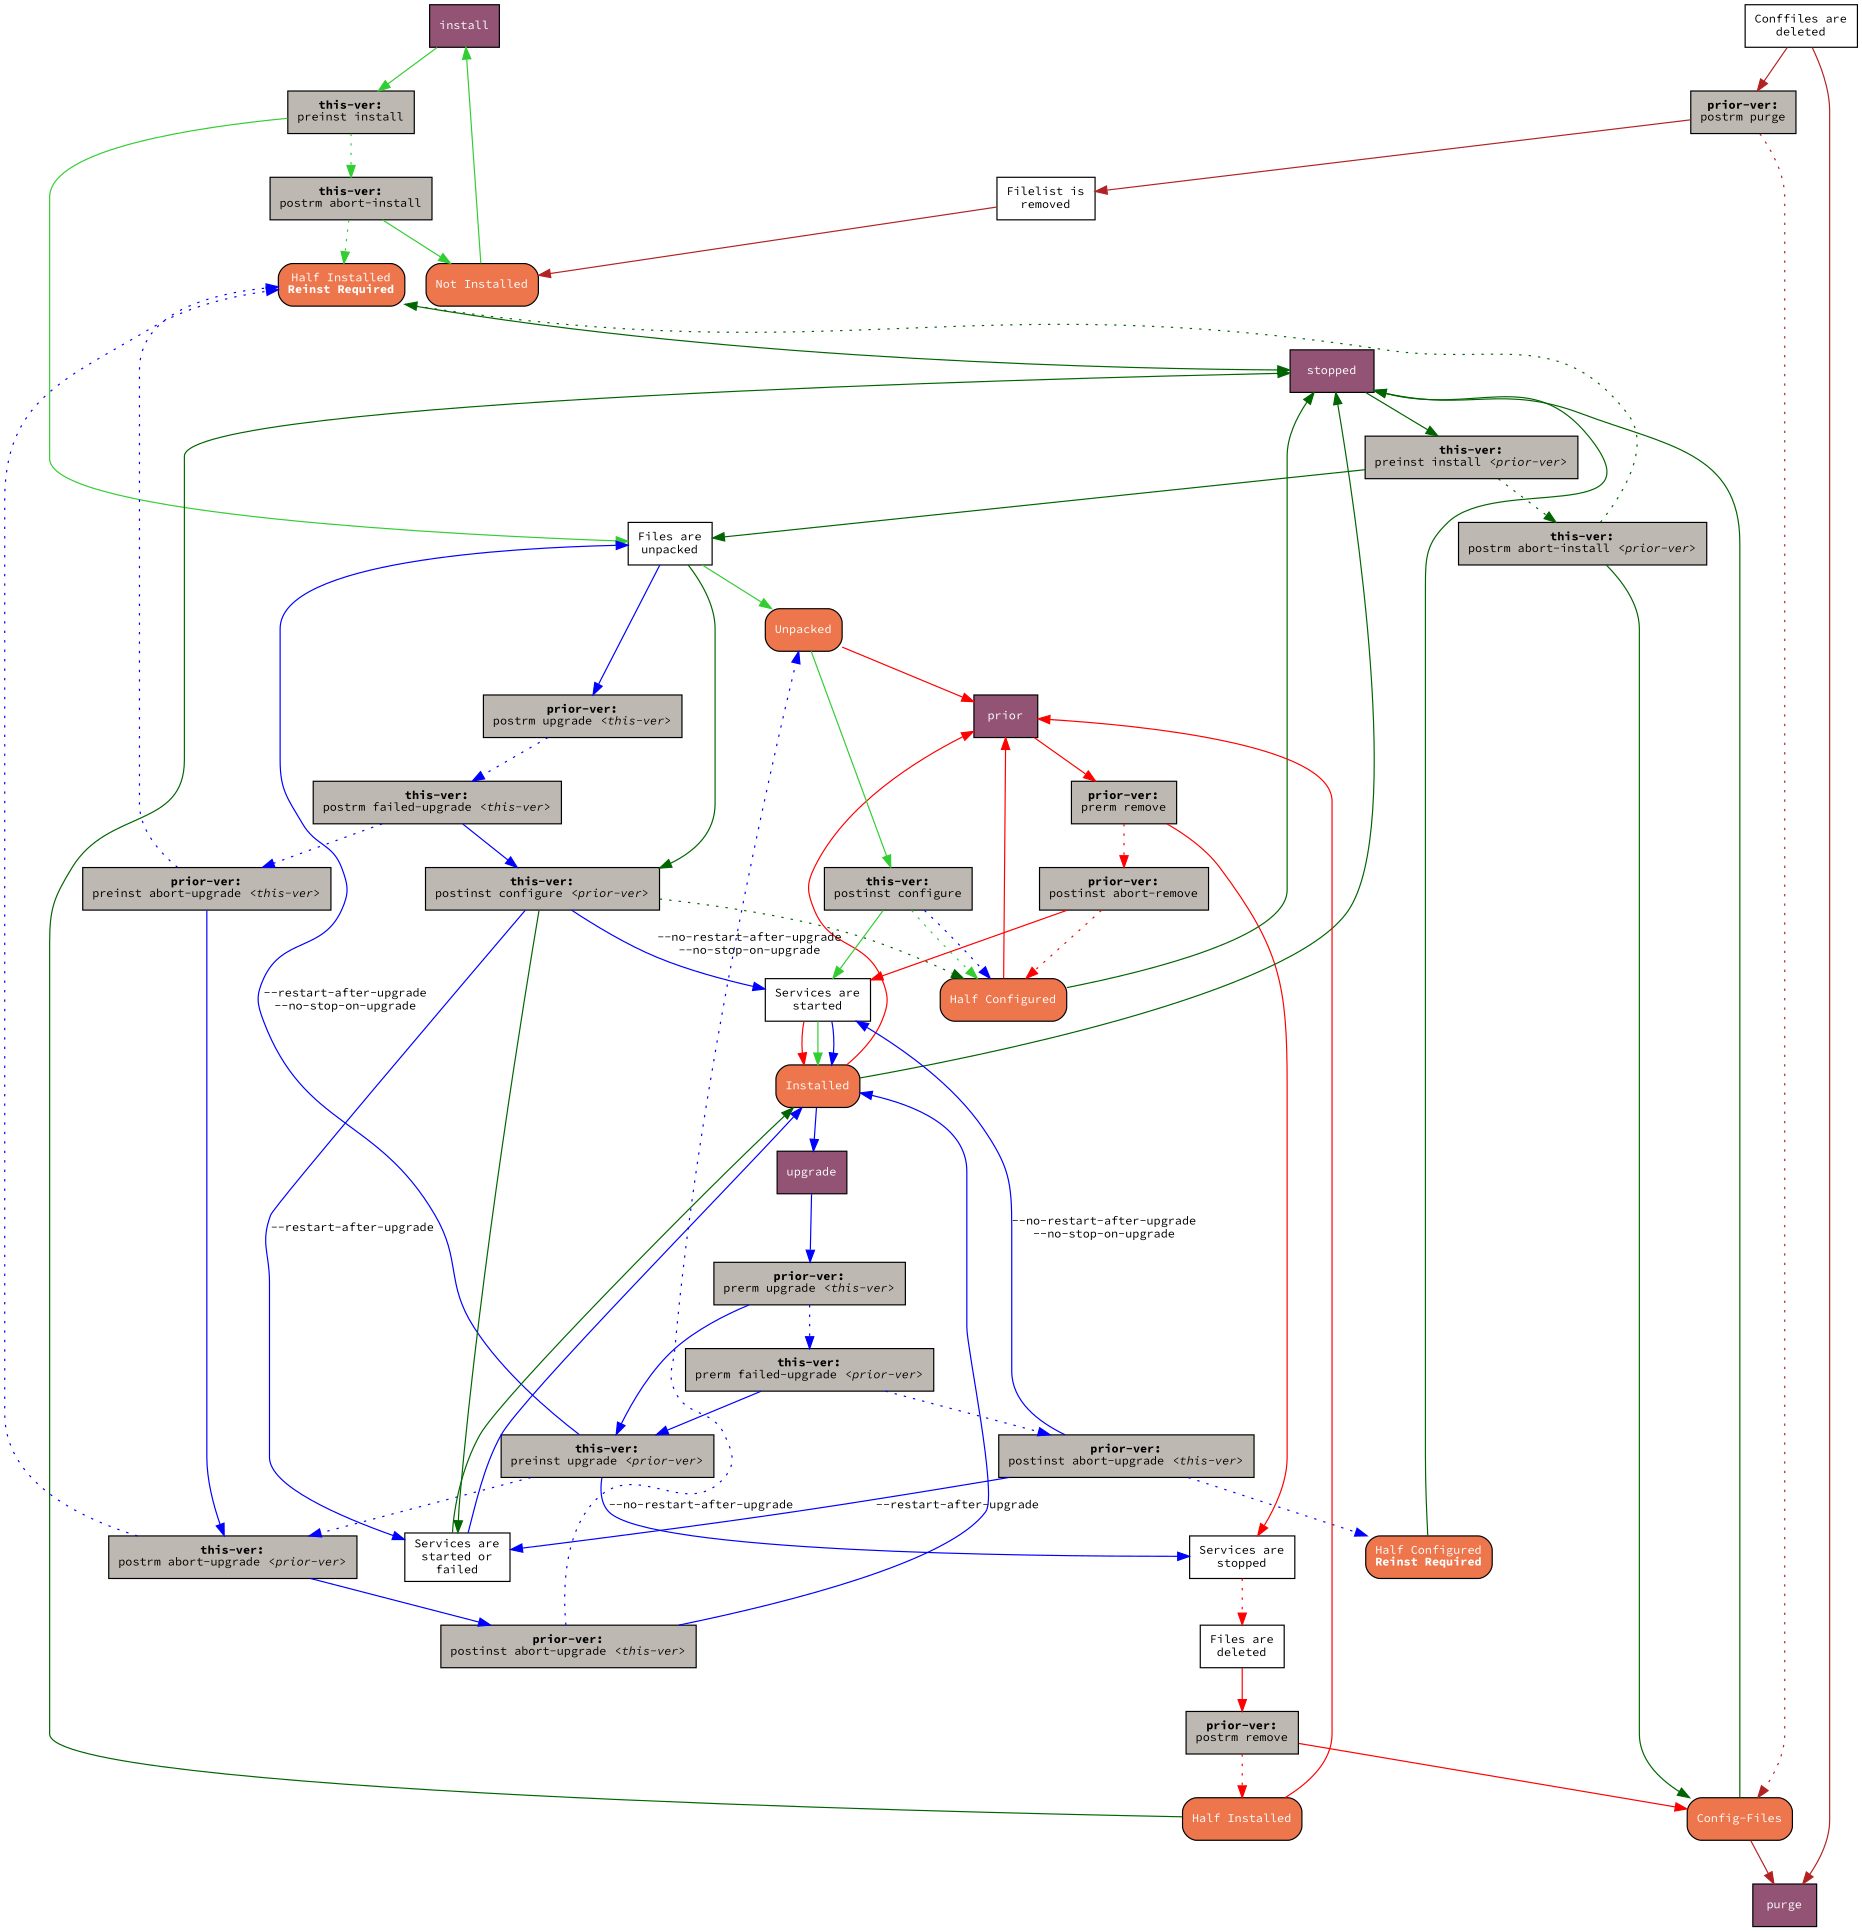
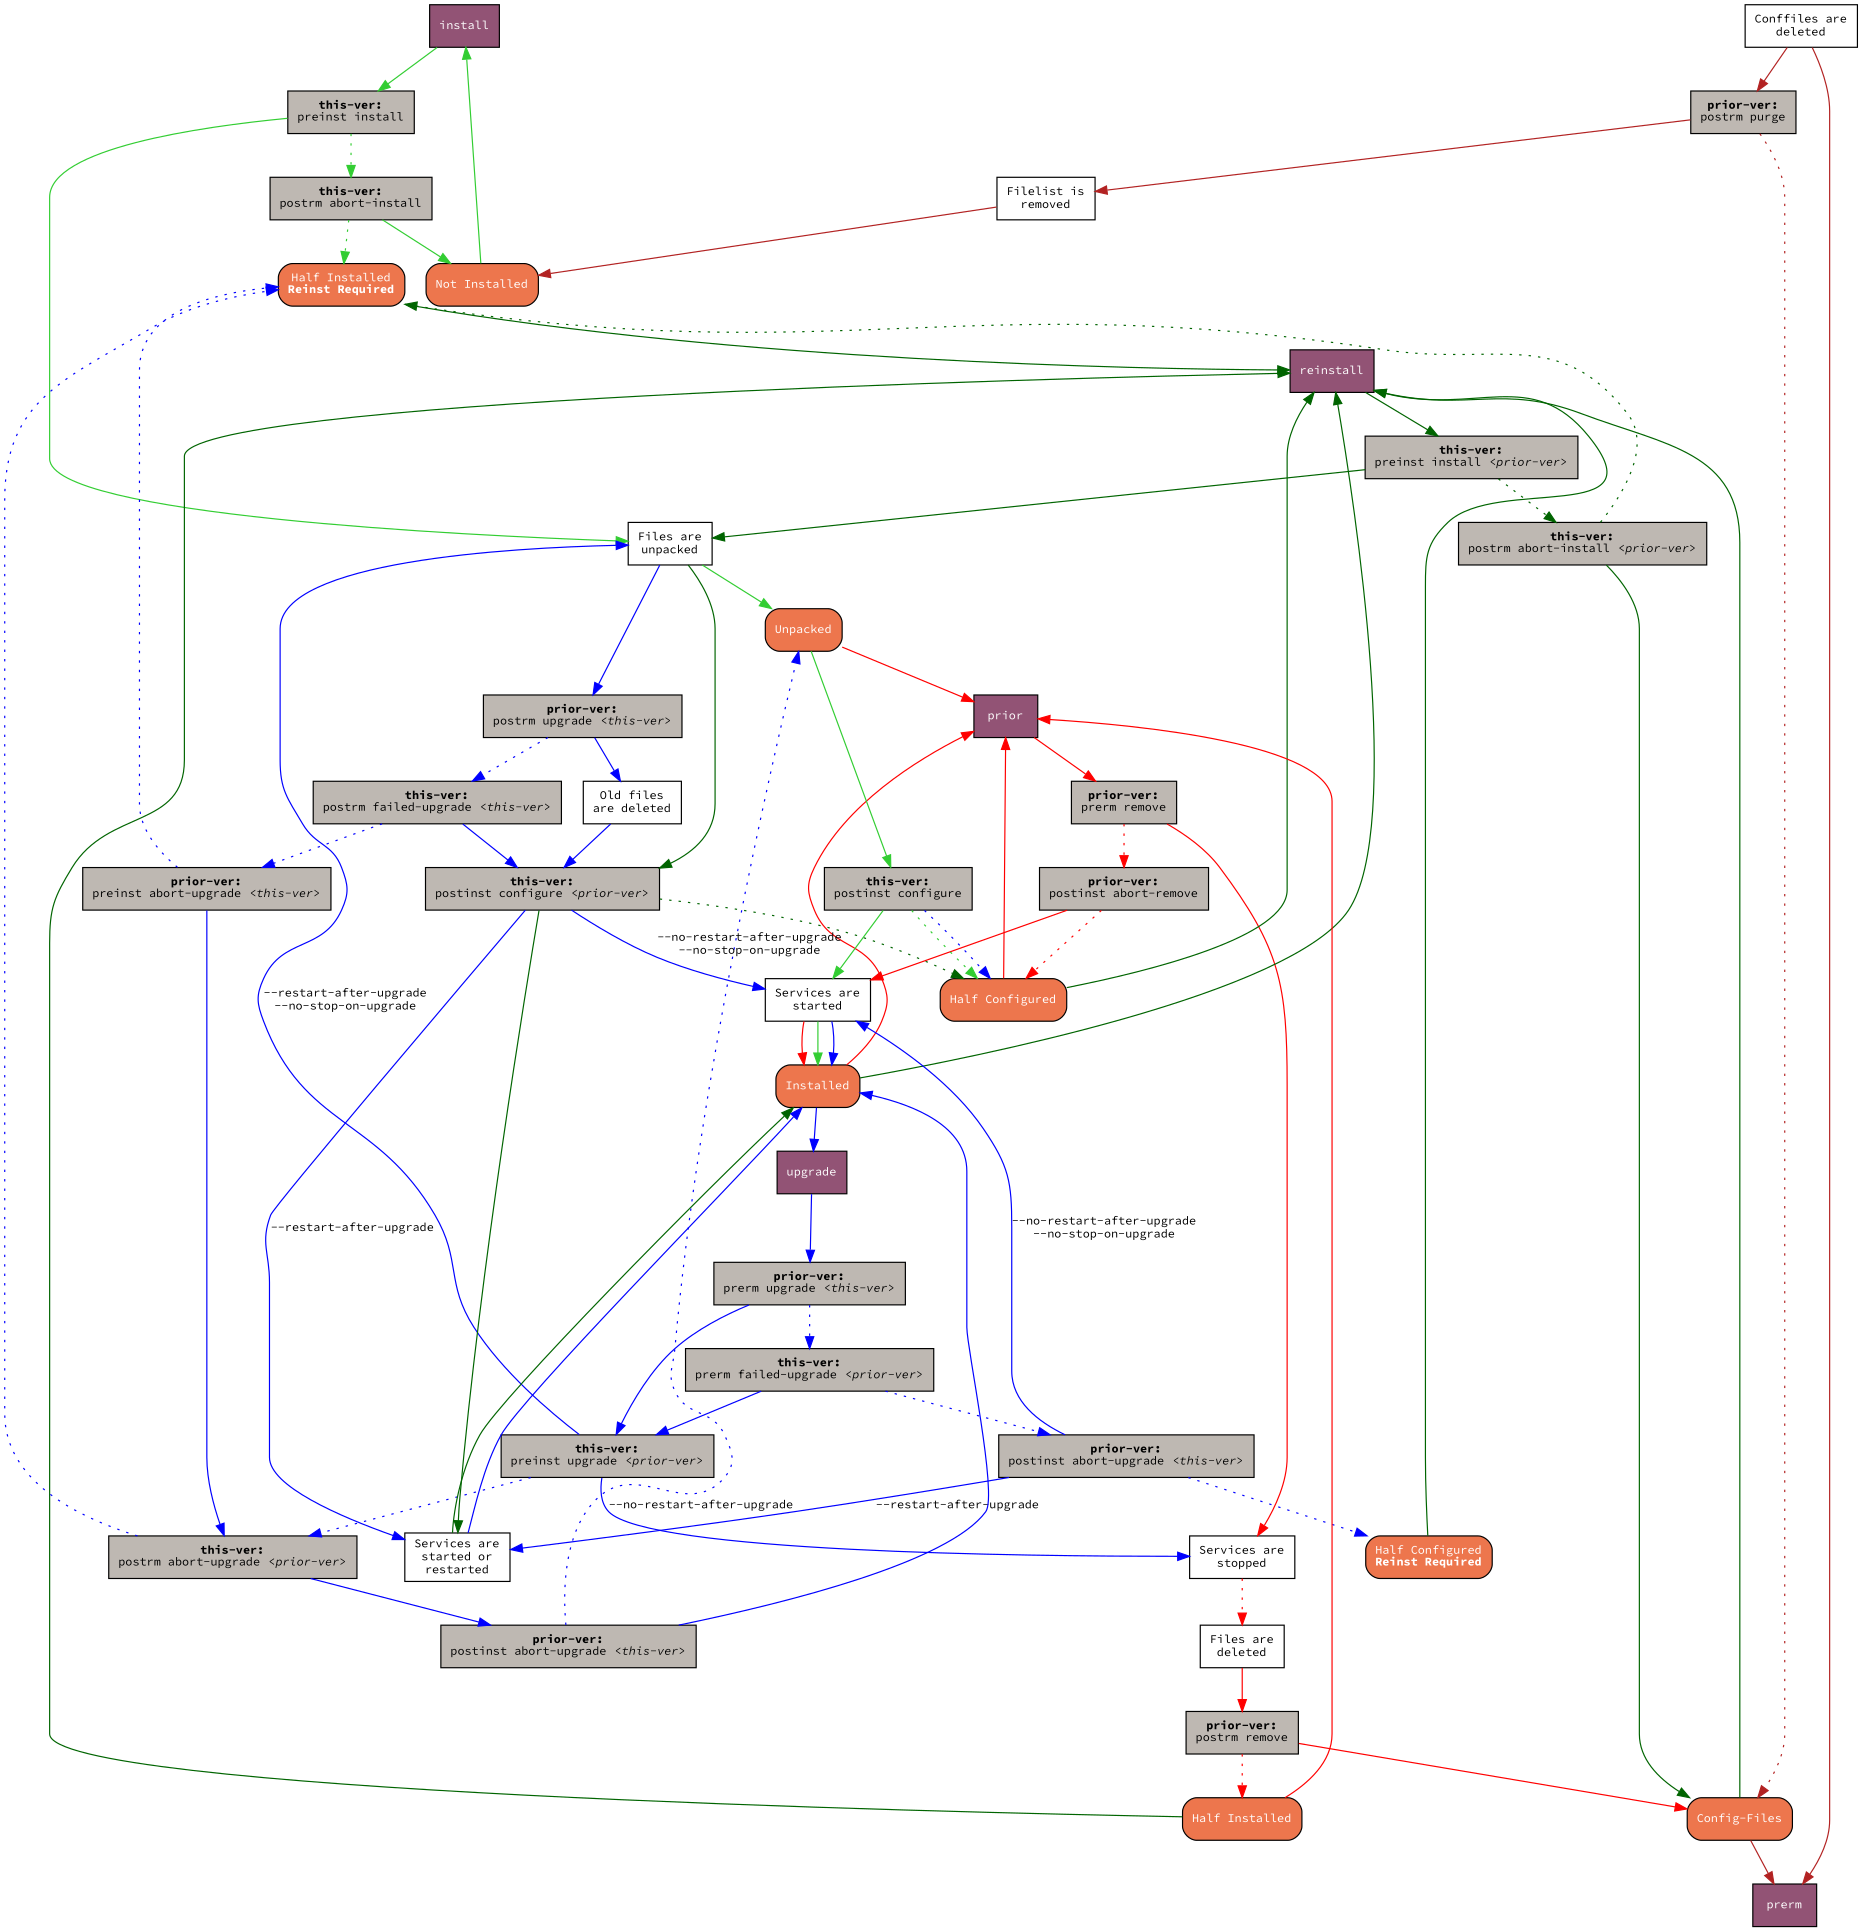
(1332, 371) -> (1332, 371)
none -> (632, 803)
(457, 1557) -> (457, 1557)
(1785, 1905) -> (1785, 1905)
